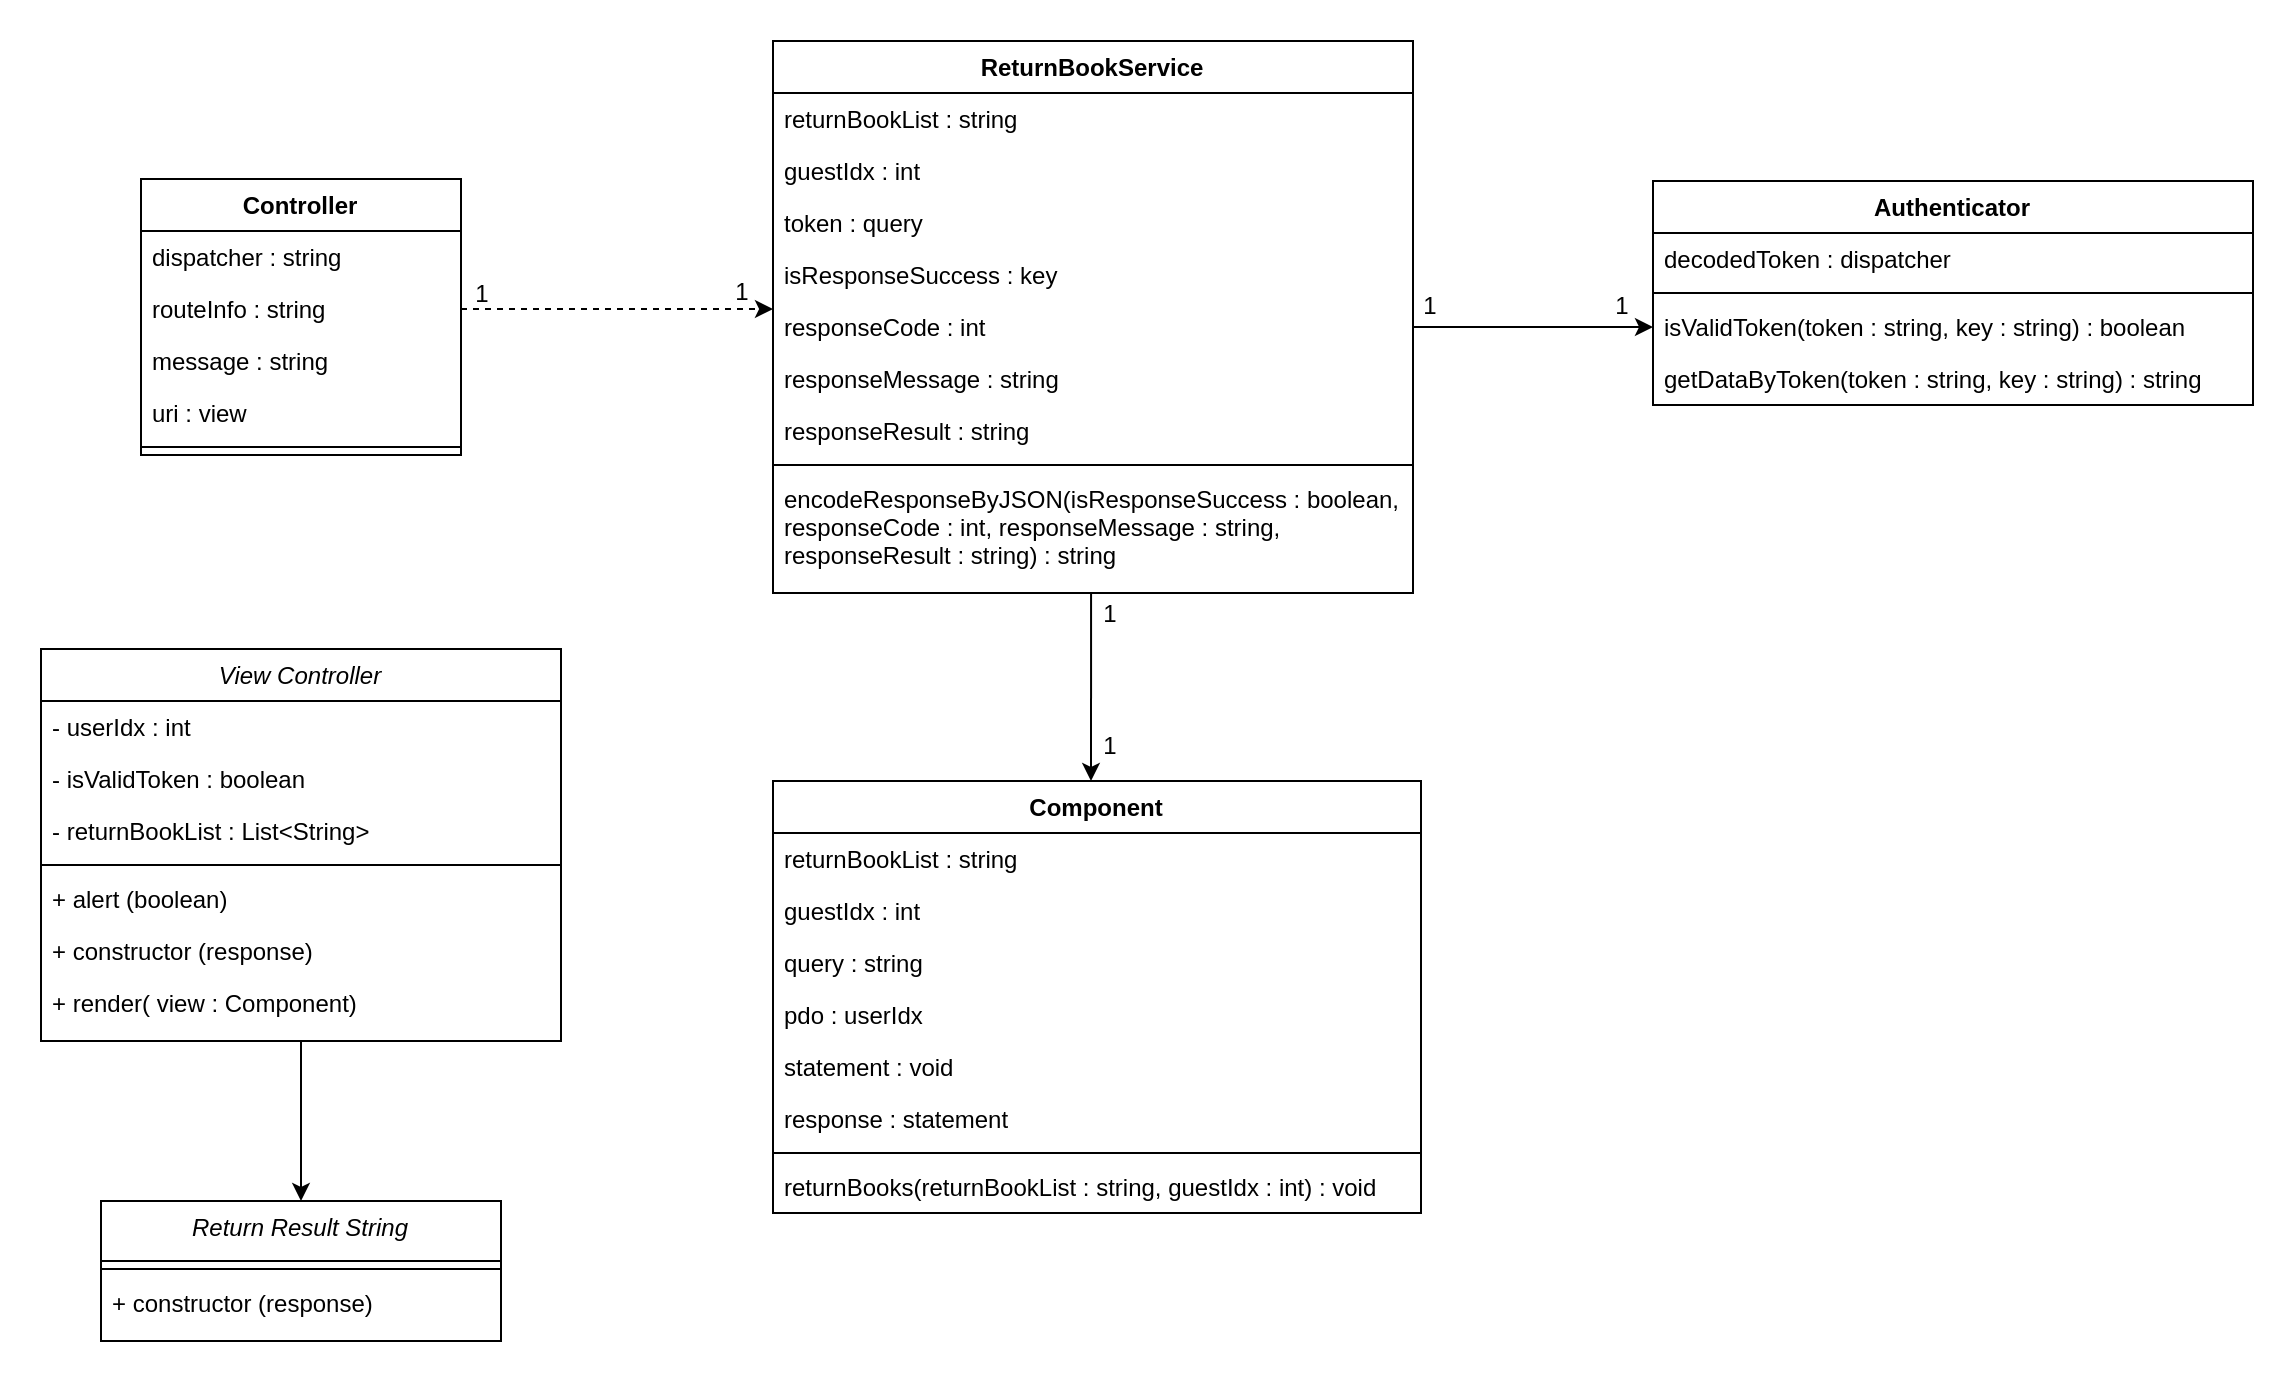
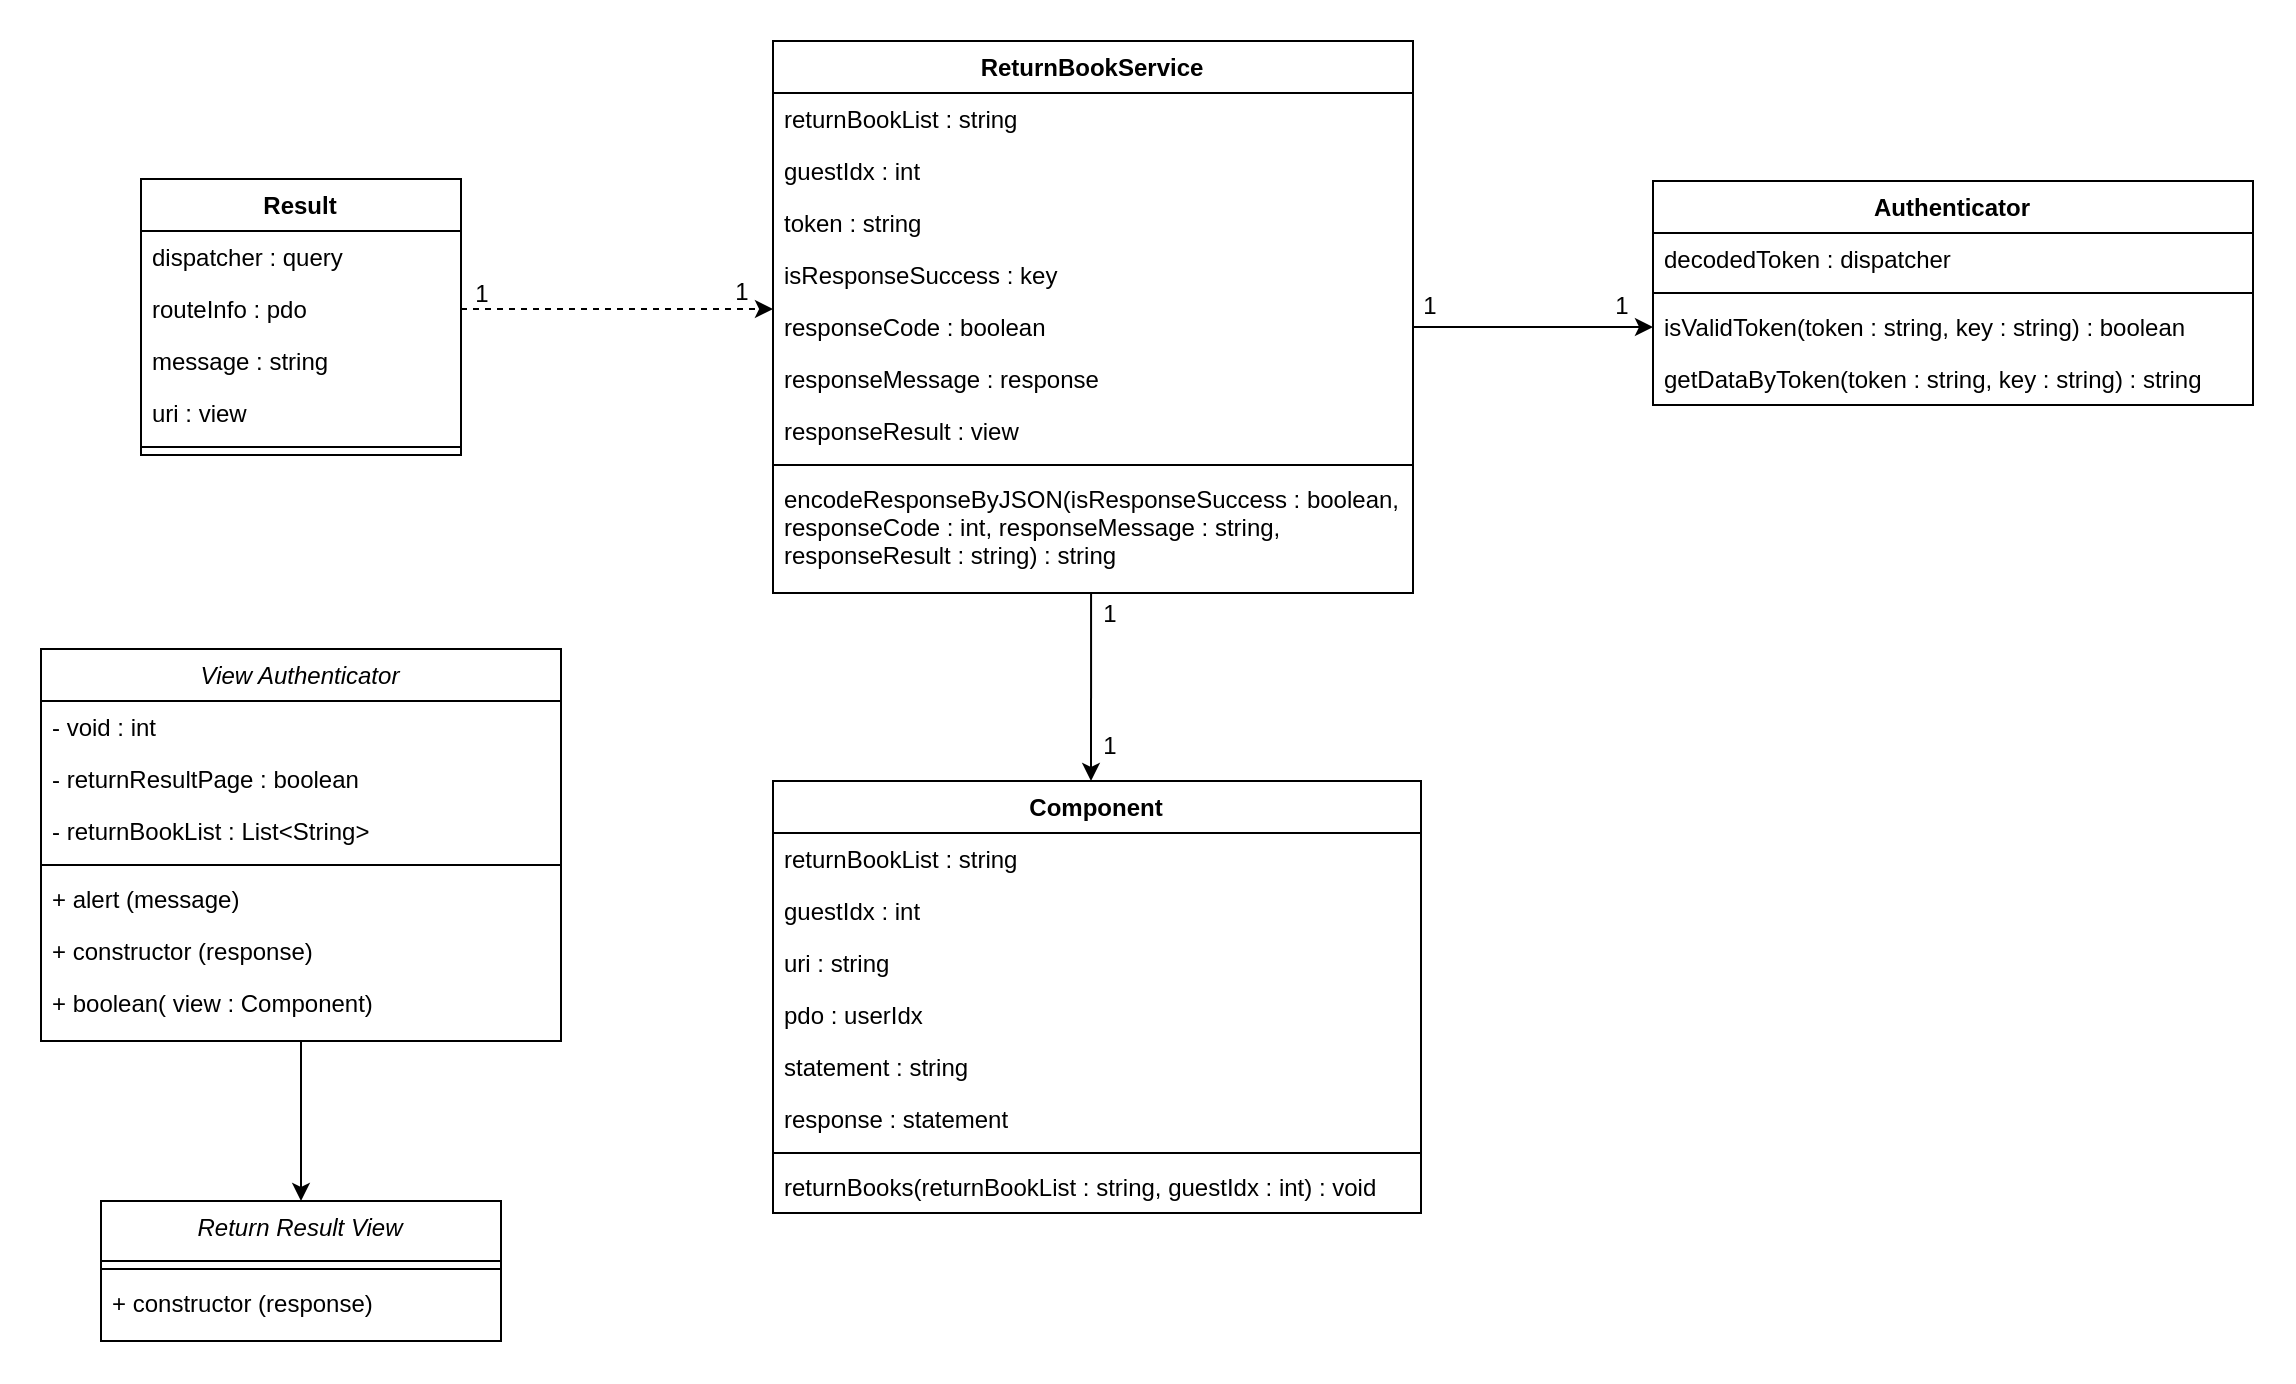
(300, 206) -> (300, 206)
(862, 224) -> (866, 224)
(264, 258) -> (260, 258)
(260, 310) -> (243, 310)
(892, 328) -> (919, 328)
(933, 380) -> (949, 380)
(923, 432) -> (910, 432)
(300, 676) -> (300, 676)
(137, 728) -> (114, 728)
(188, 780) -> (221, 780)
(154, 900) -> (157, 900)
(866, 964) -> (849, 964)
(215, 1004) -> (218, 1004)
(879, 1068) -> (892, 1068)
(300, 1228) -> (300, 1228)
